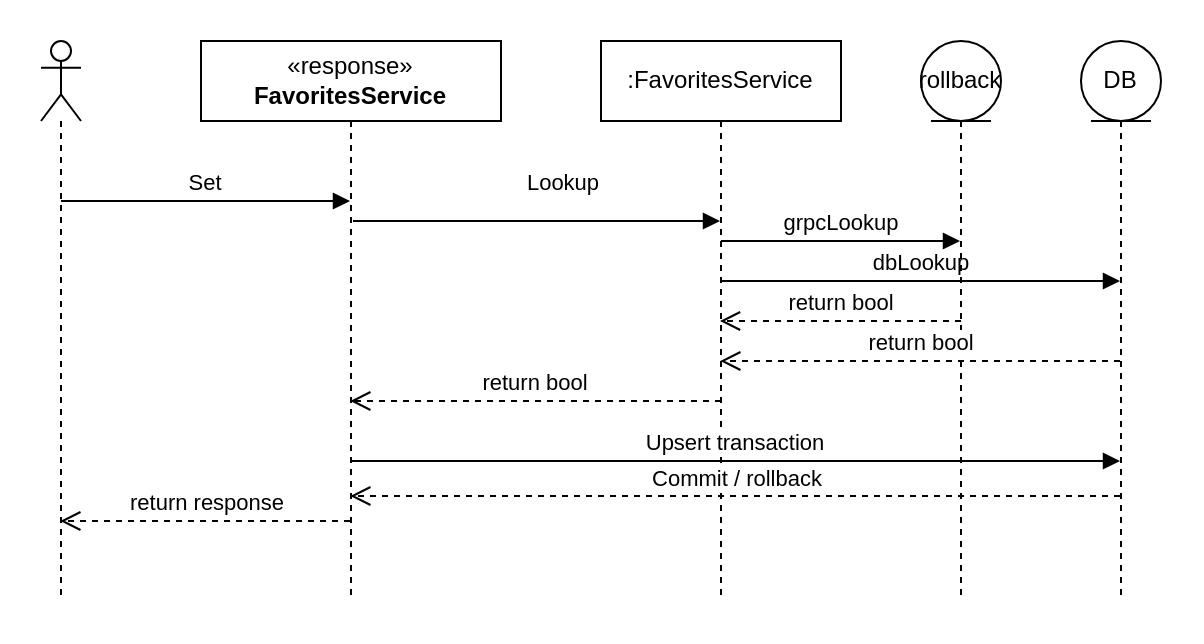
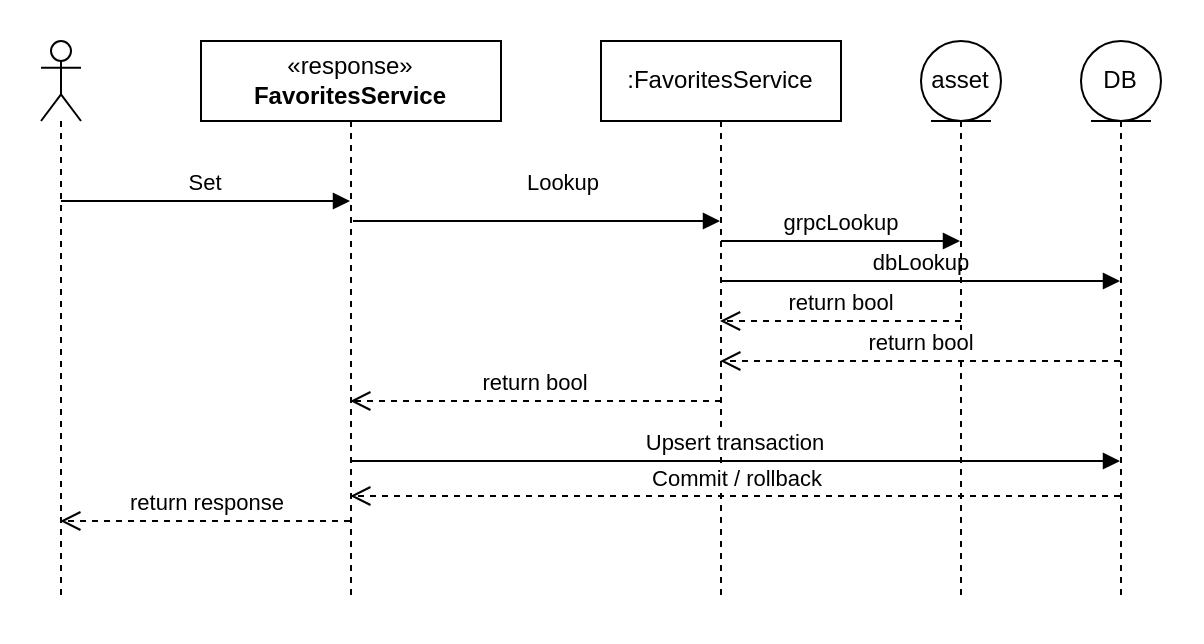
(961, 81) -> (961, 81)
